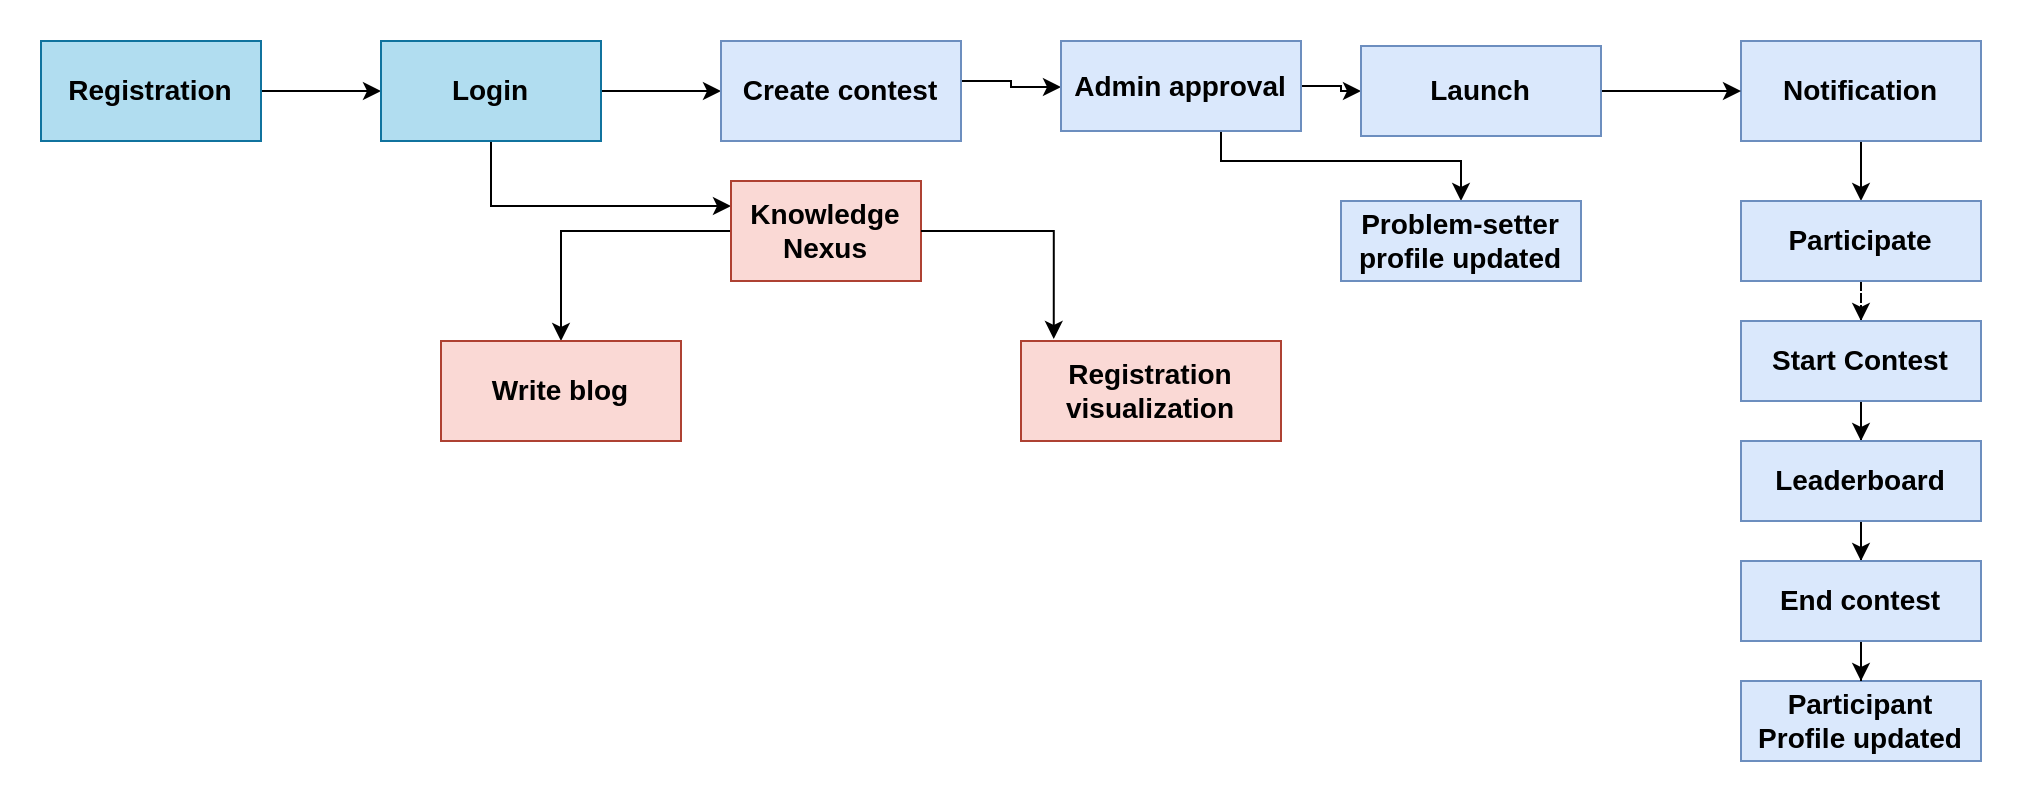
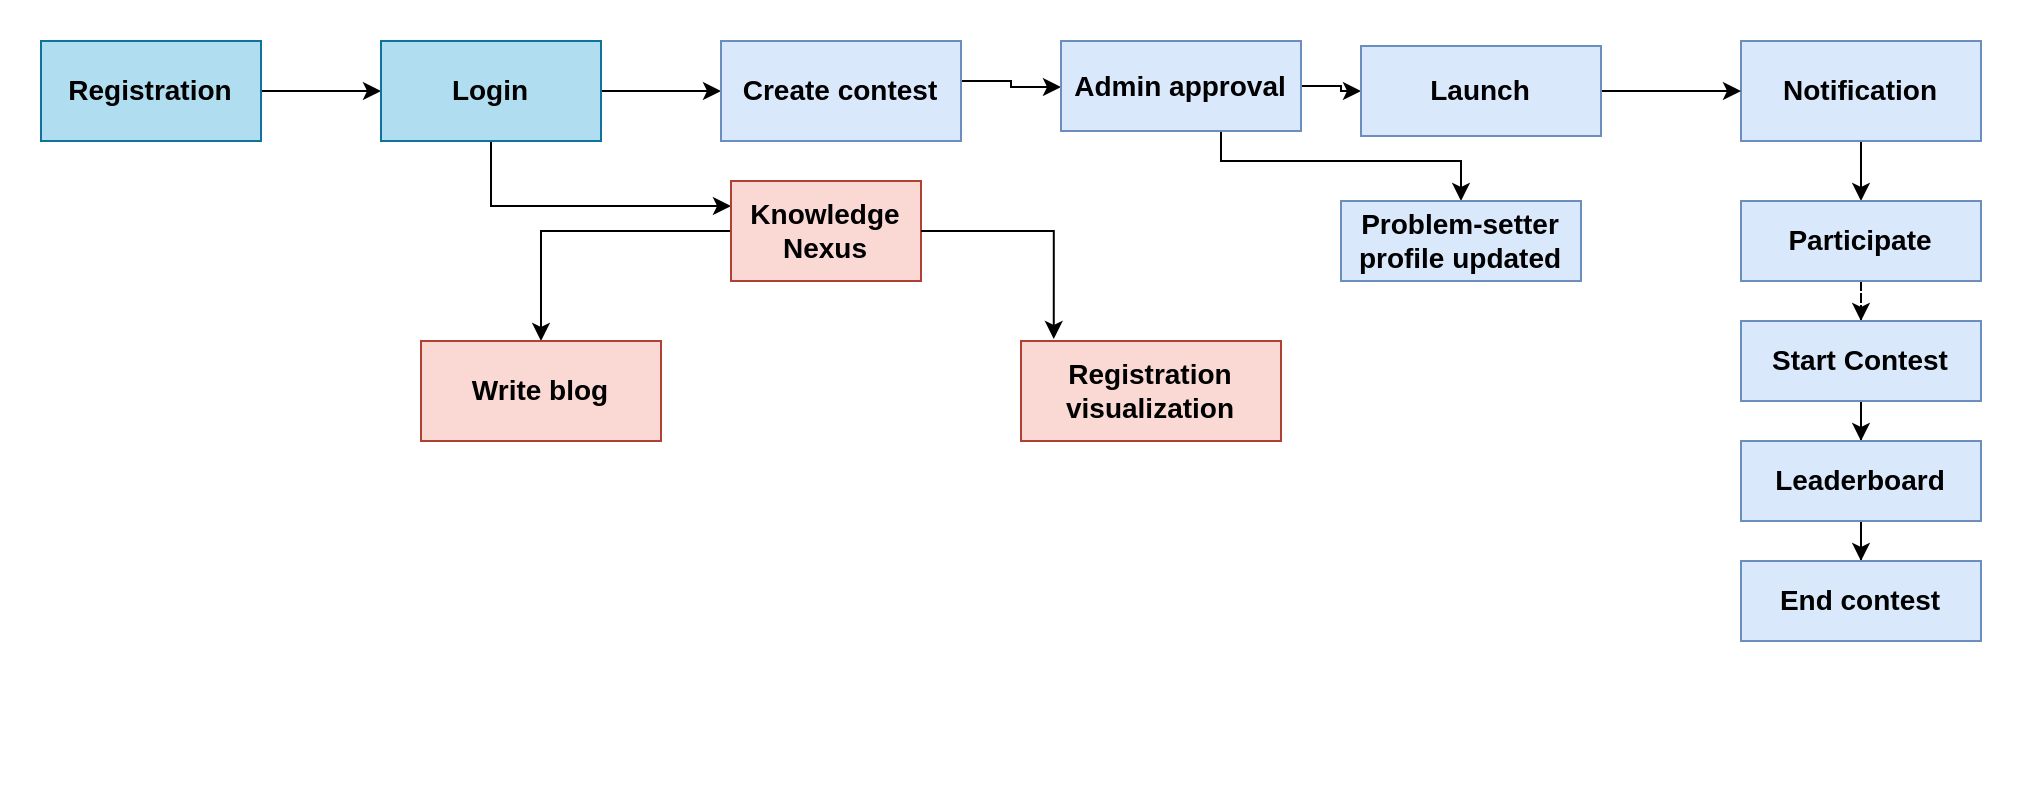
(561, 391) -> (541, 391)
(1861, 668) -> none
(1861, 721) -> none
